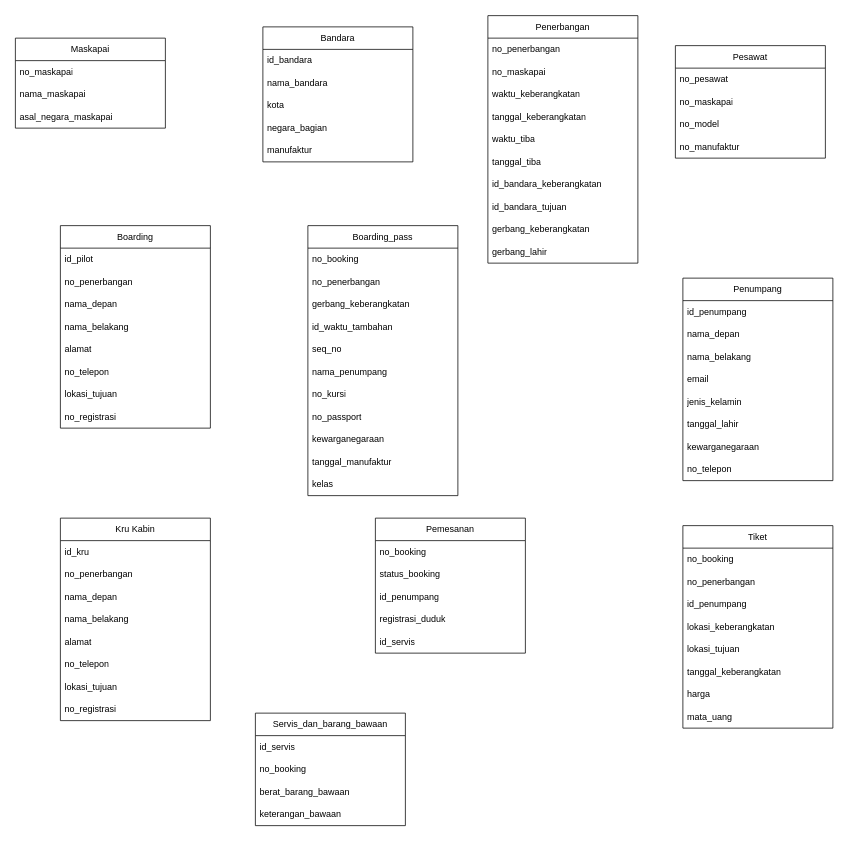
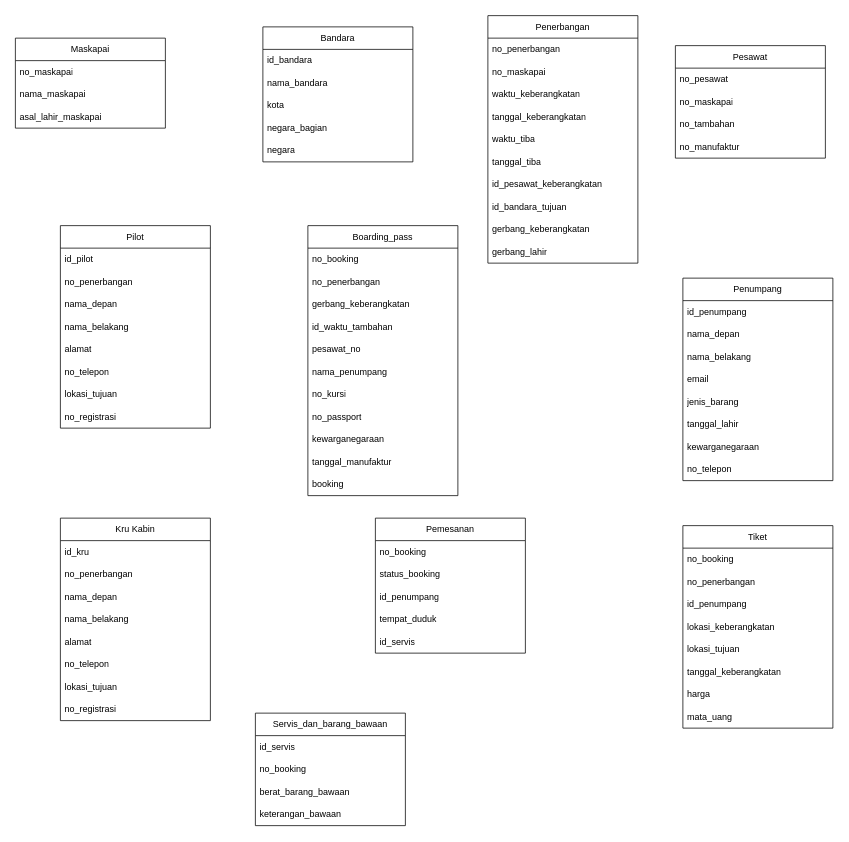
(68, 117) -> (63, 117)
(699, 124) -> (708, 124)
(293, 150) -> (282, 150)
(552, 184) -> (552, 184)
(135, 237) -> (135, 237)
(327, 349) -> (338, 349)
(717, 402) -> (716, 402)
(324, 484) -> (329, 484)
(418, 619) -> (410, 619)
